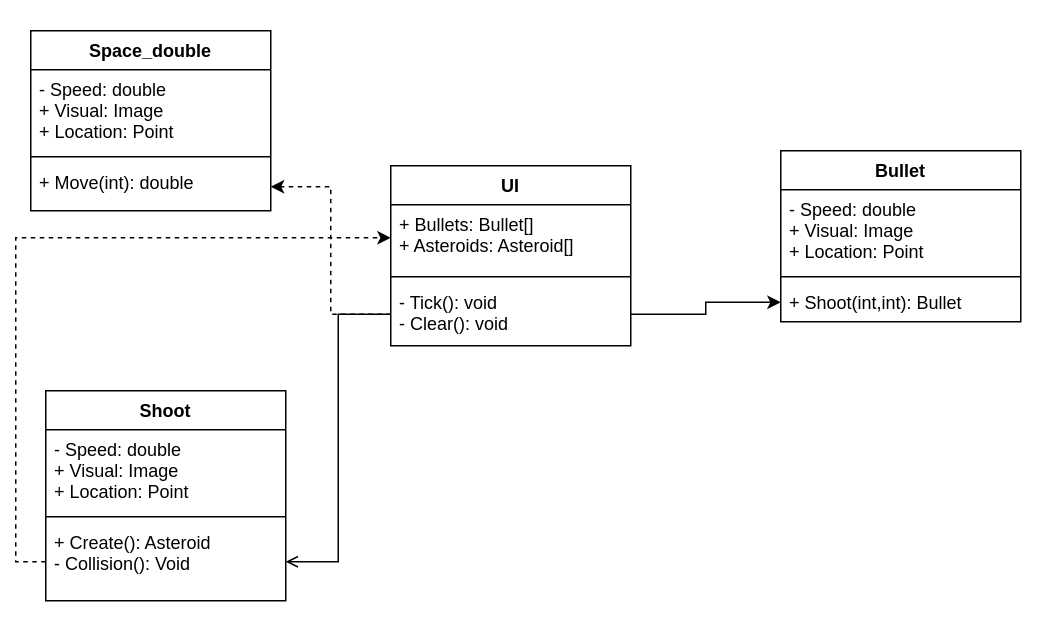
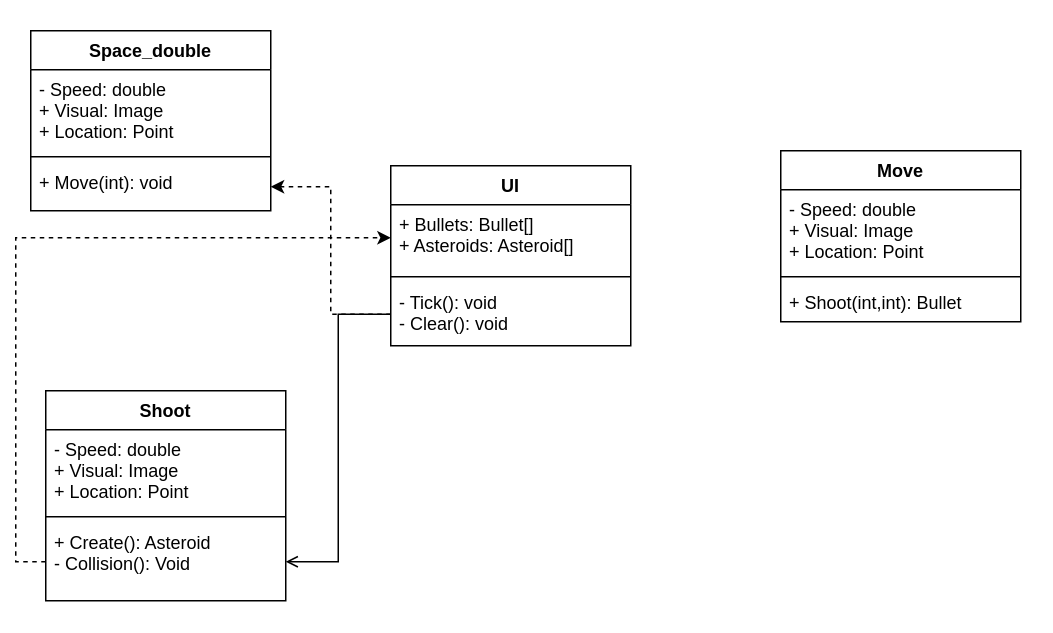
(900, 171) -> (900, 171)
(123, 183) -> (113, 183)
(706, 313) -> none
